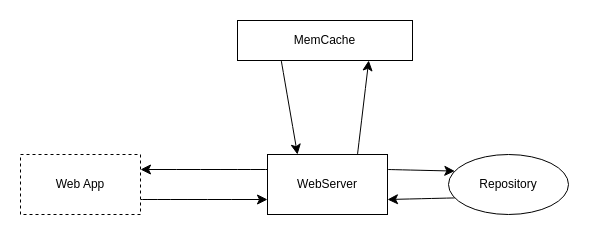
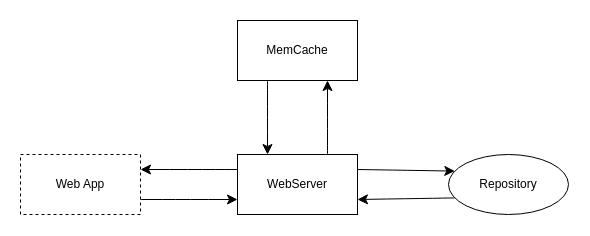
(325, 41) -> (298, 51)
(328, 185) -> (298, 185)
